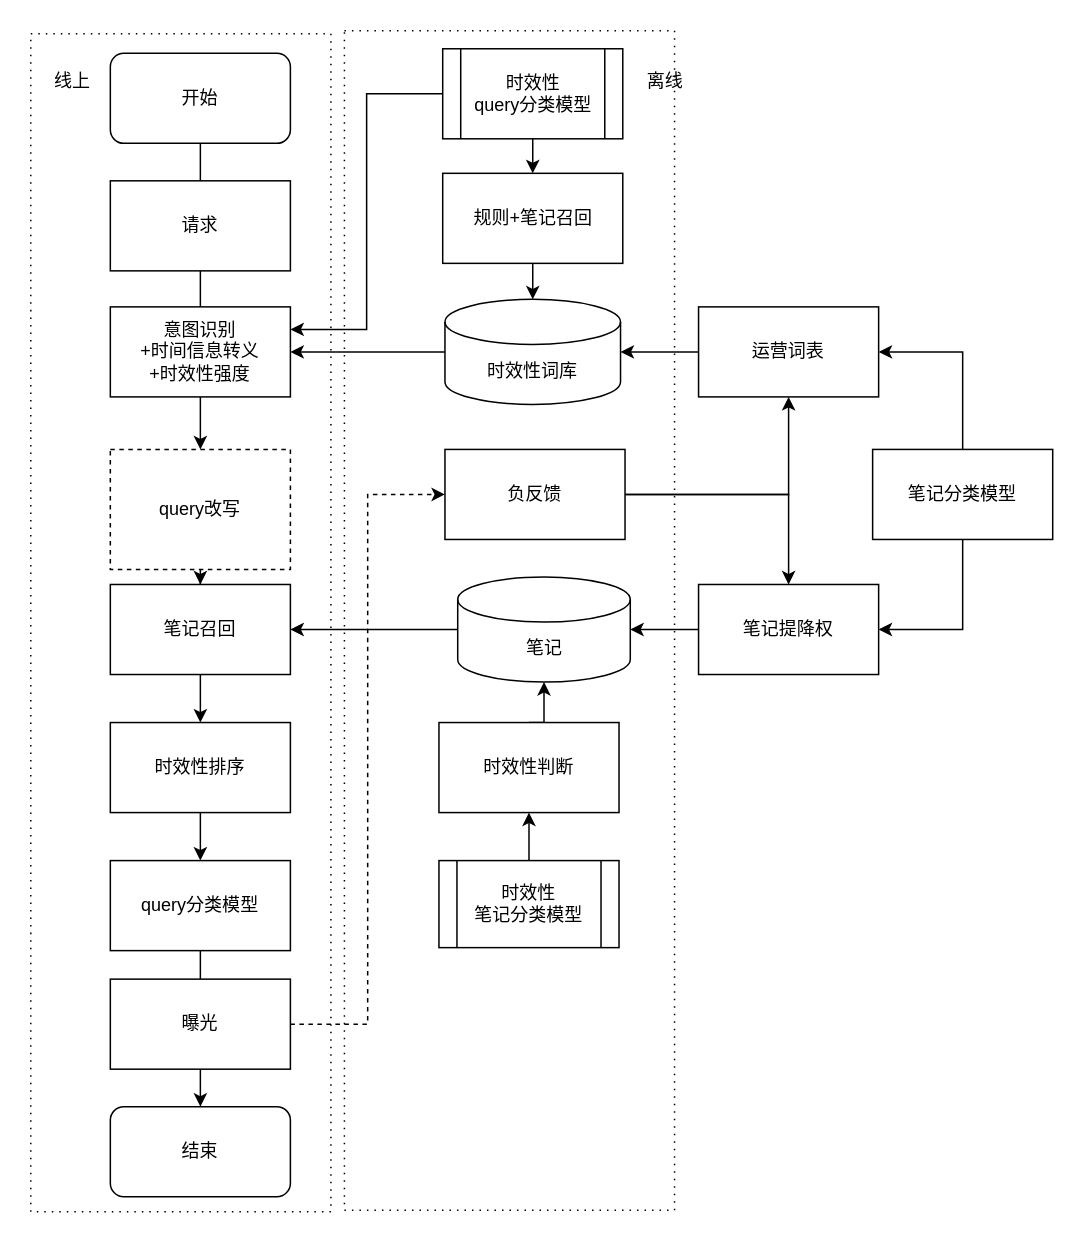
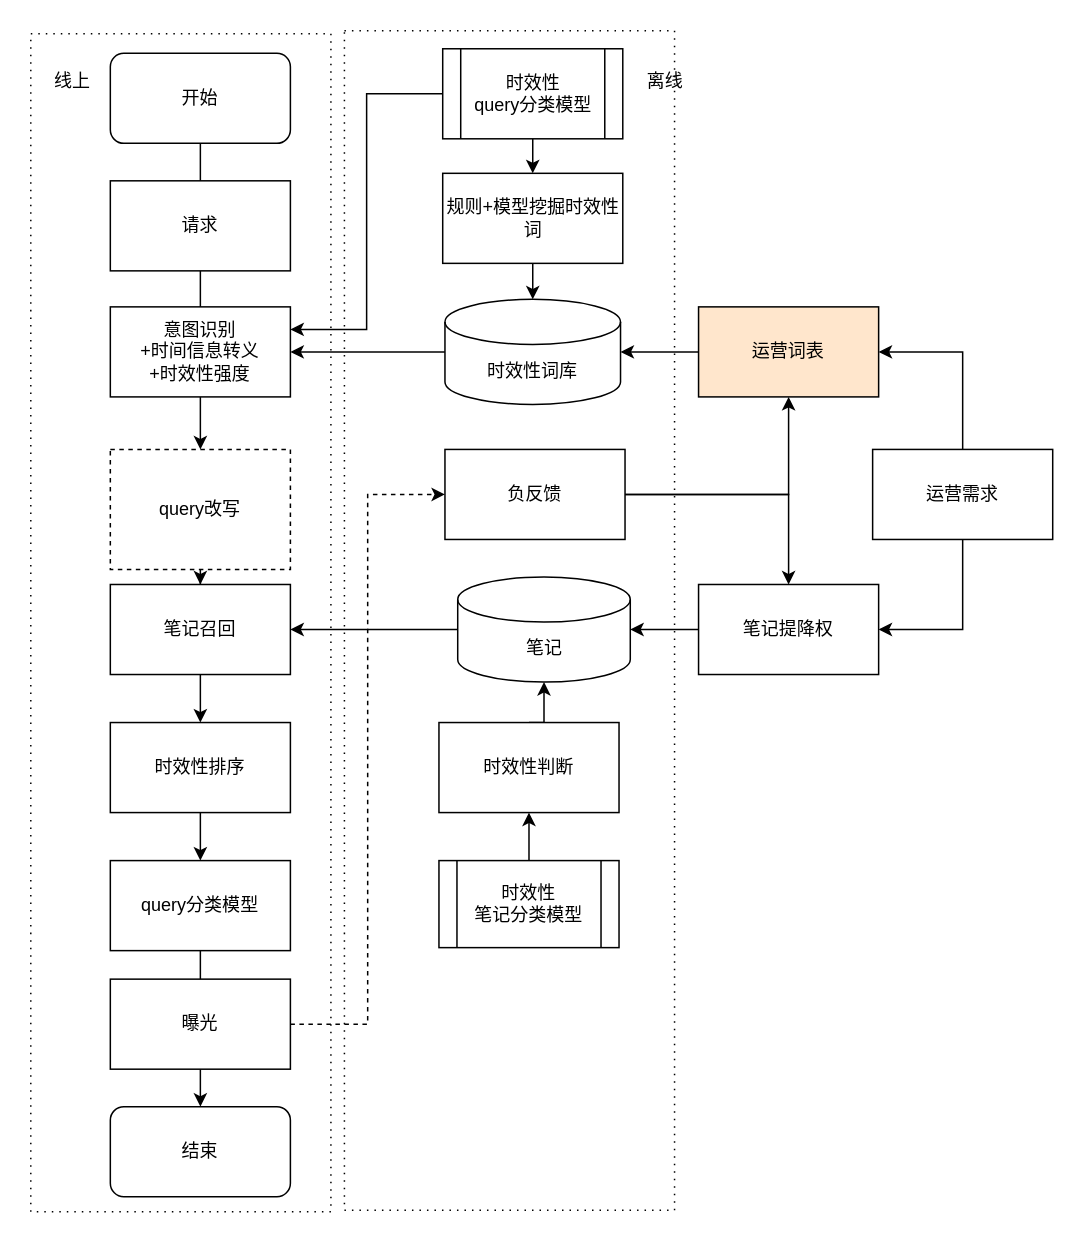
(533, 218) -> (533, 218)
(788, 352) -> (788, 352)
(962, 494) -> (962, 494)
